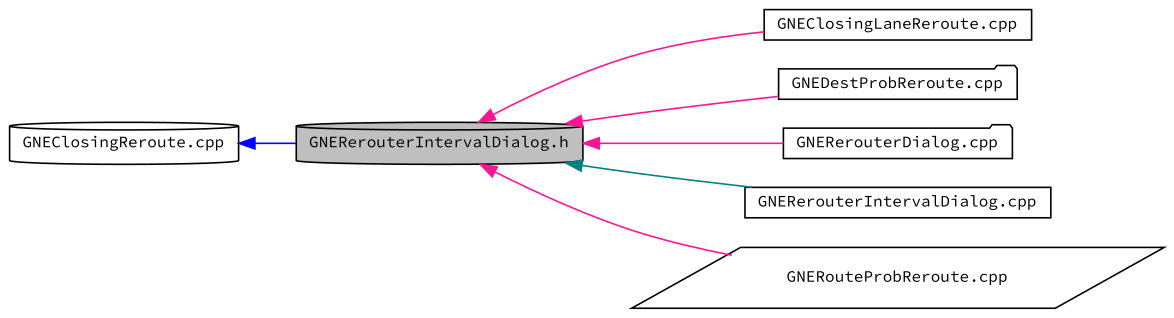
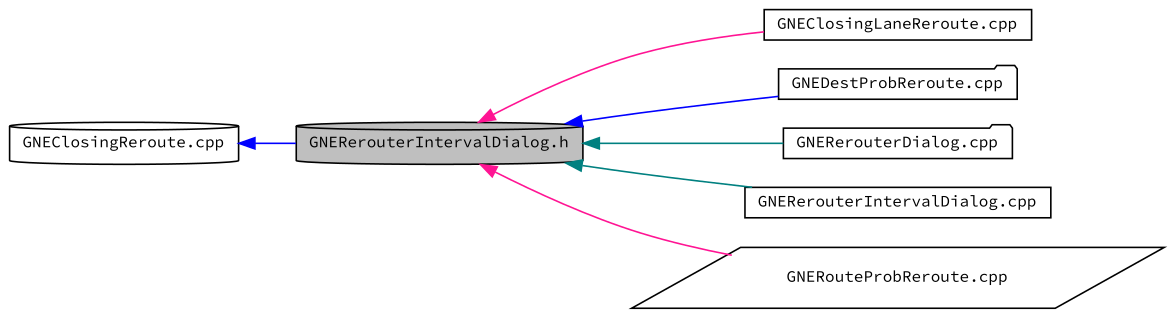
(680, 108) -> (680, 108)
(691, 143) -> (691, 143)
